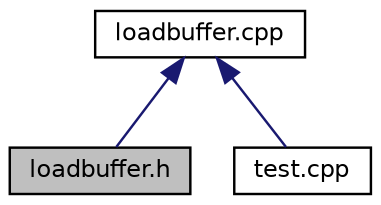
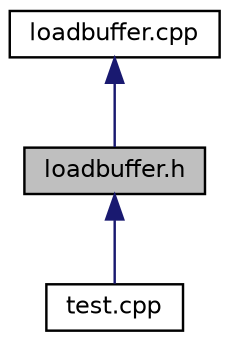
(259, 112) -> (115, 252)
